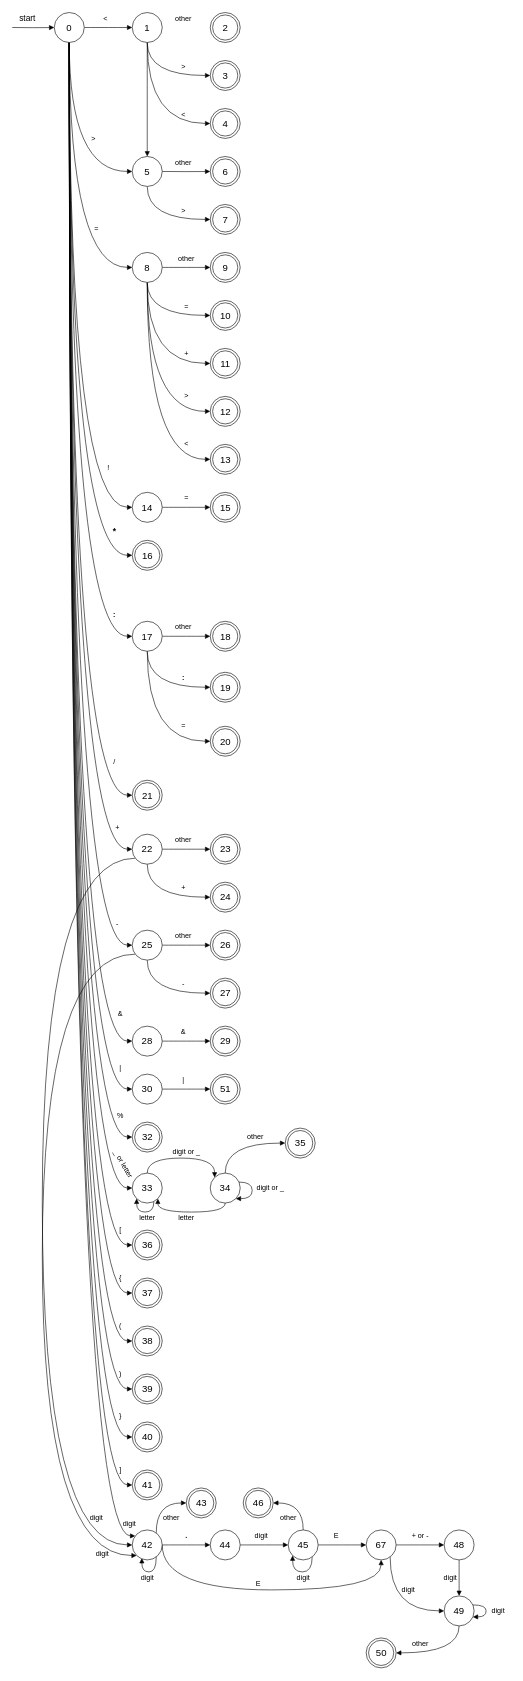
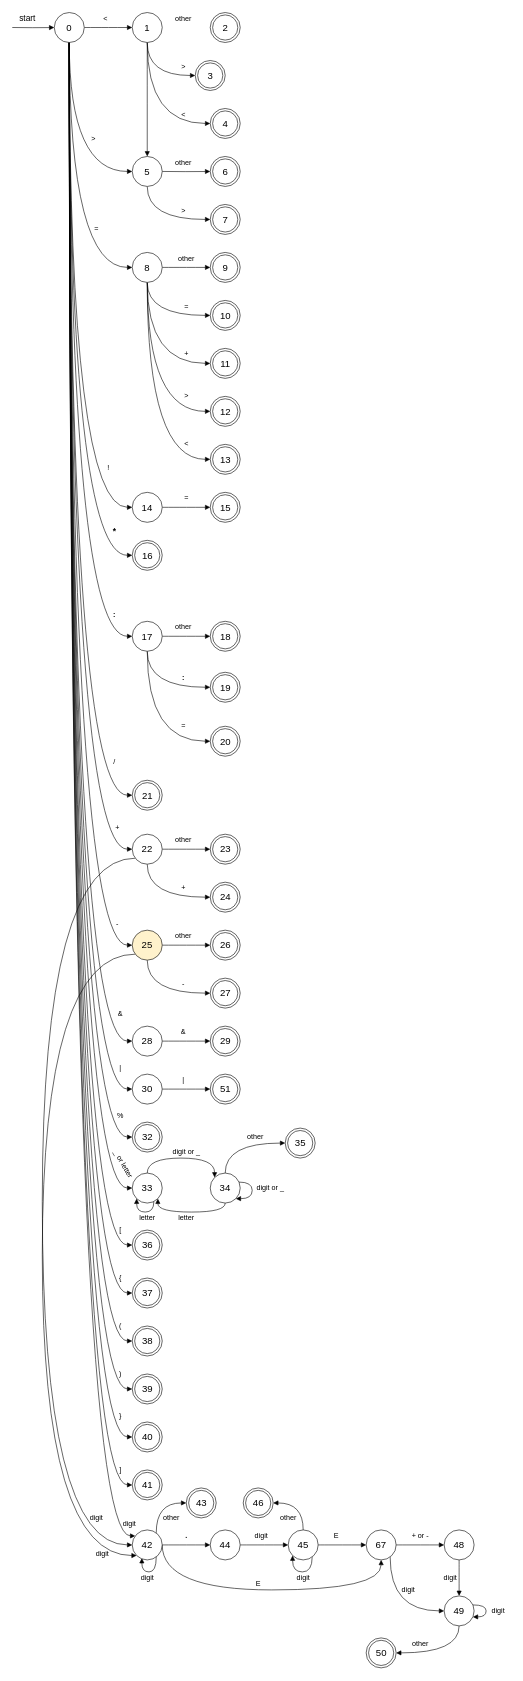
(225, 75) -> (210, 75)
(147, 945) -> (147, 945)
